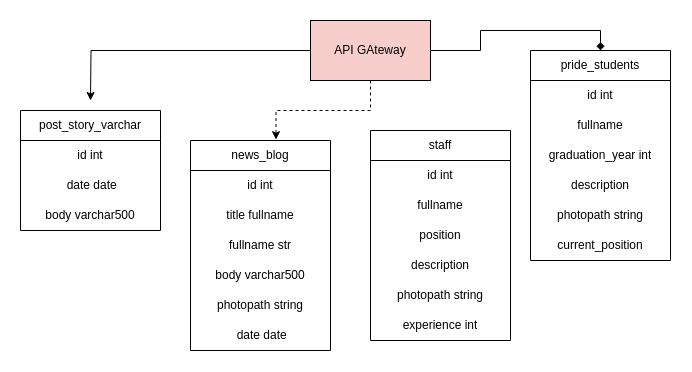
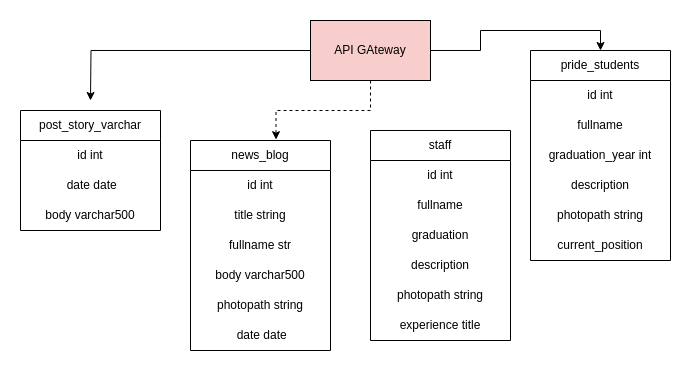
(601, 42) -> (601, 42)
(261, 216) -> (261, 216)
(441, 236) -> (441, 236)
(441, 326) -> (441, 326)
